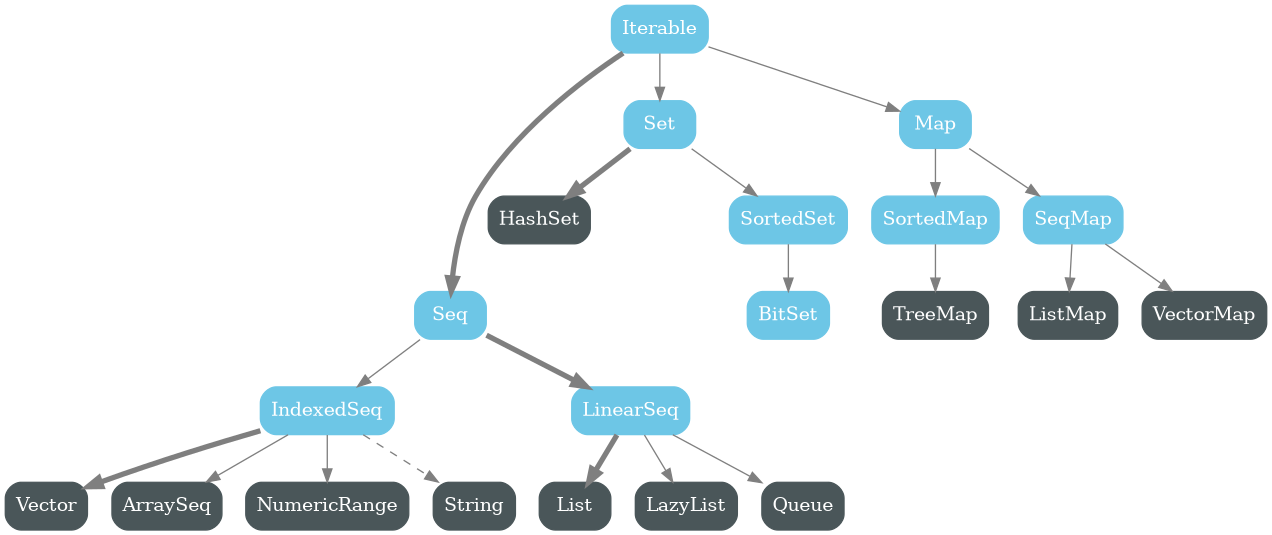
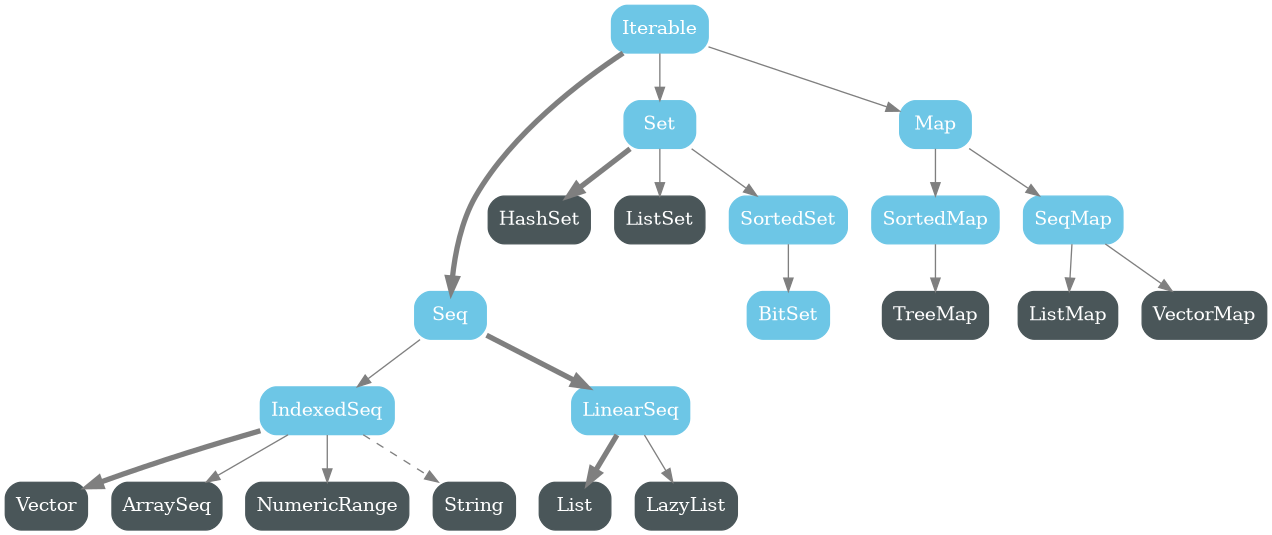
none -> (660, 220)
(803, 506) -> none
